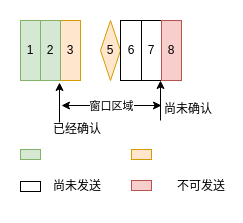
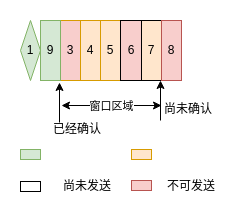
(31, 51) -> (31, 51)
(51, 51) -> (51, 51)
(71, 51) -> (71, 51)
none -> (91, 51)
(111, 51) -> (111, 51)
(132, 51) -> (132, 51)
(152, 51) -> (152, 51)
(78, 187) -> (88, 187)
(202, 187) -> (192, 187)
